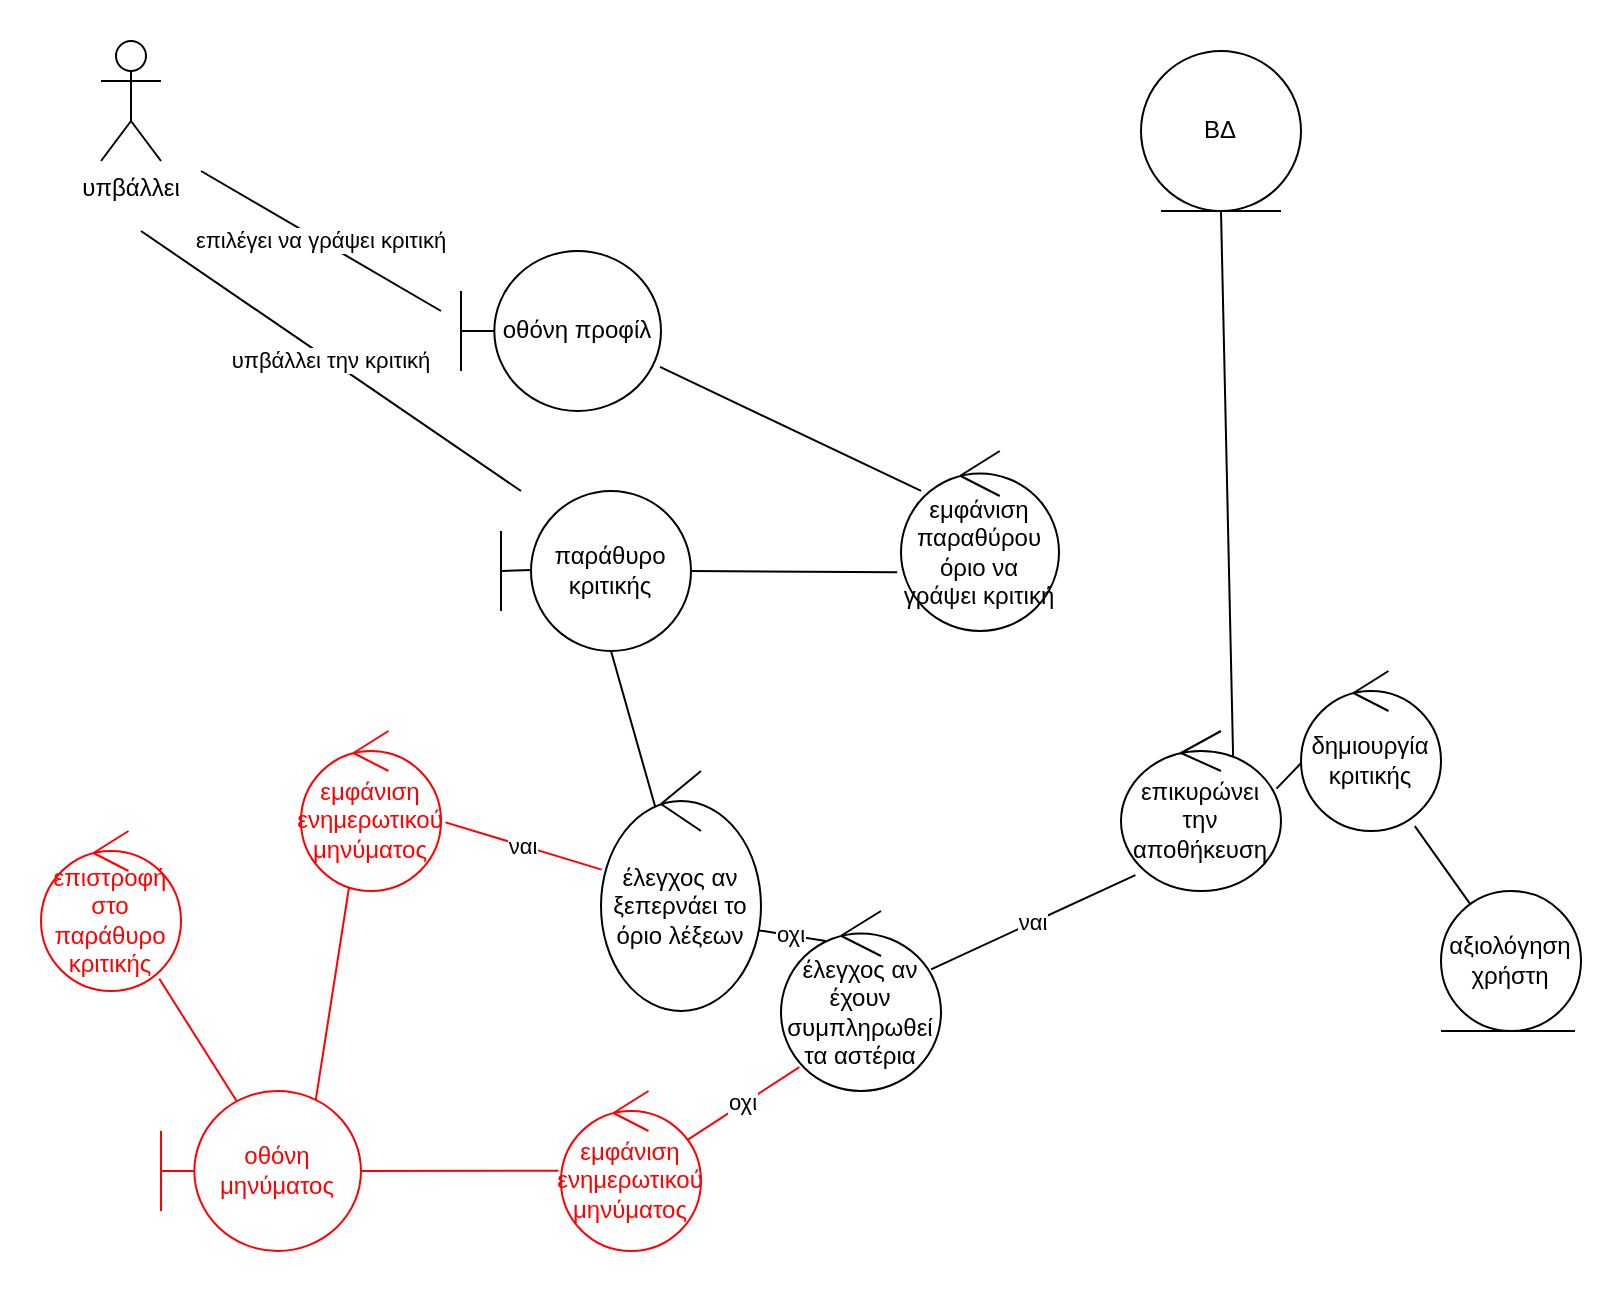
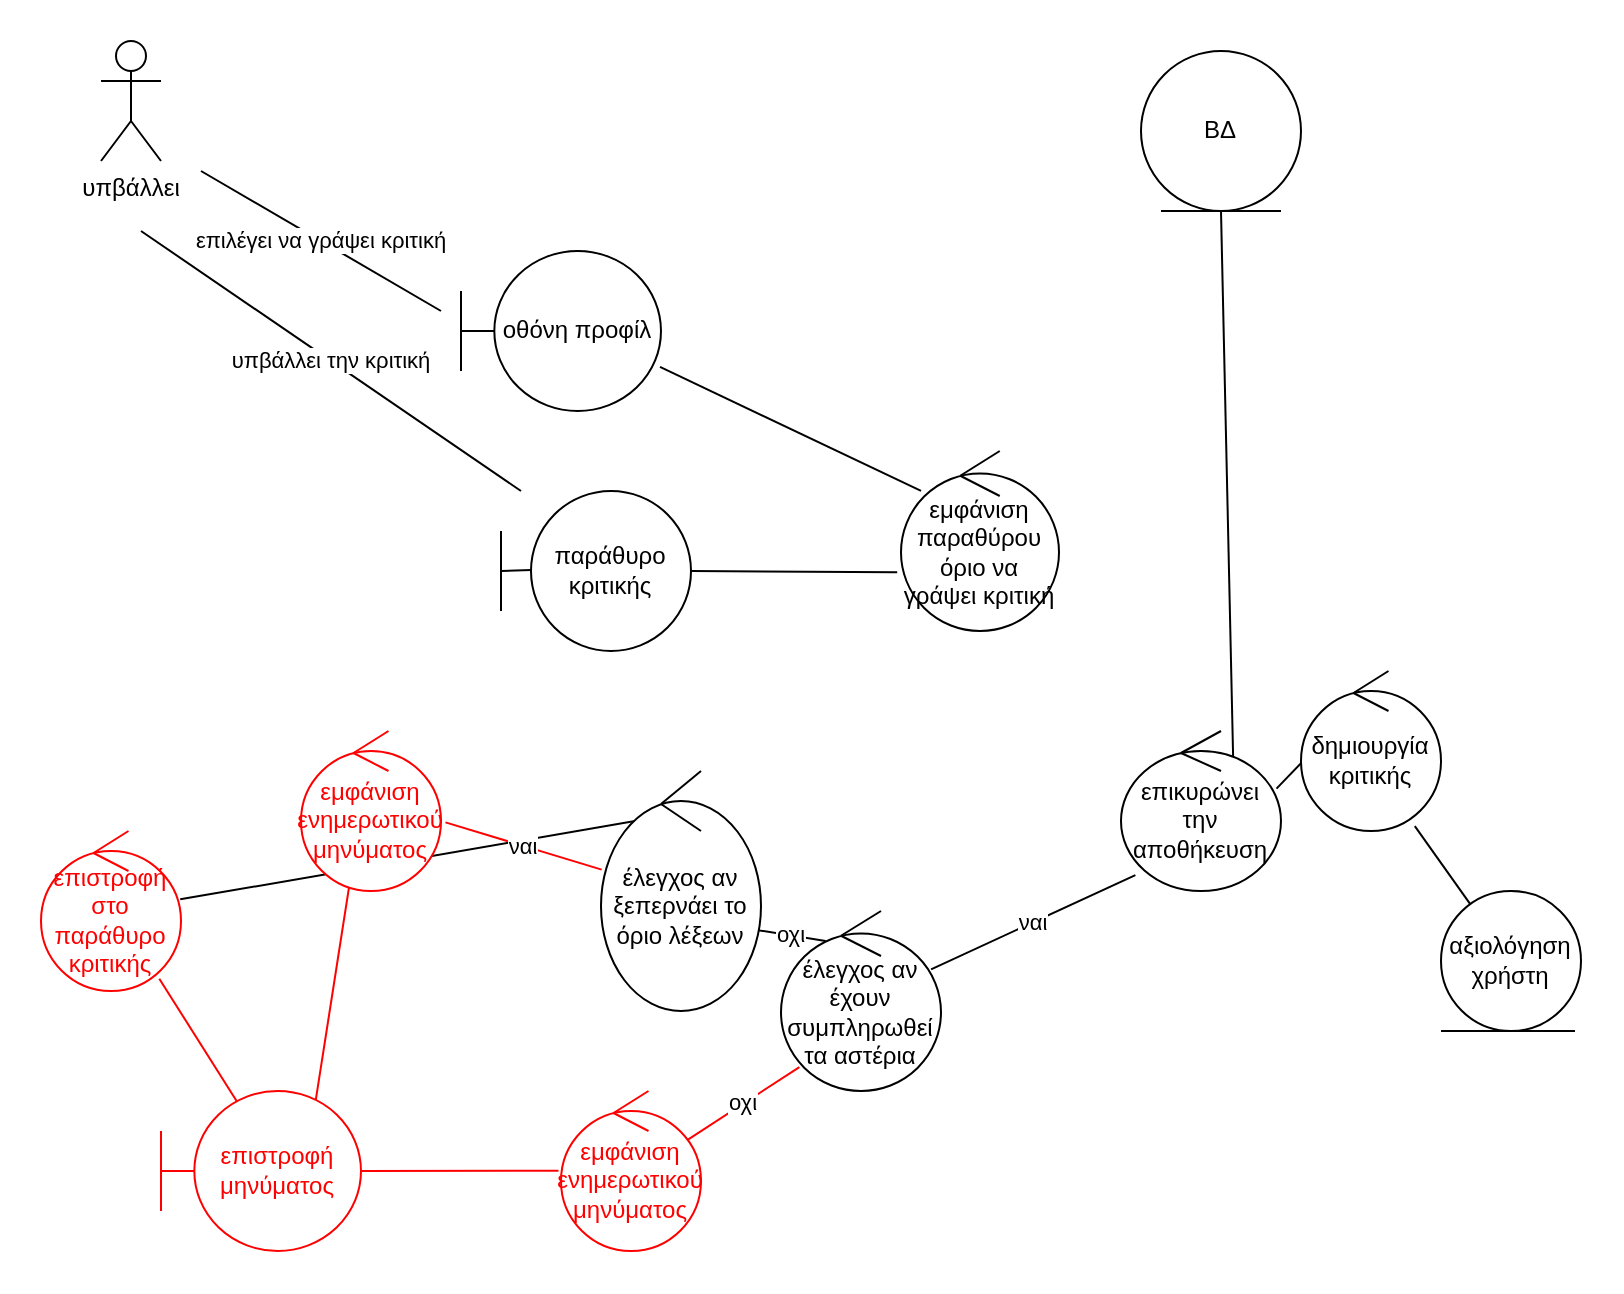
(633, 729) -> (253, 887)
(278, 1171) -> (278, 1171)
